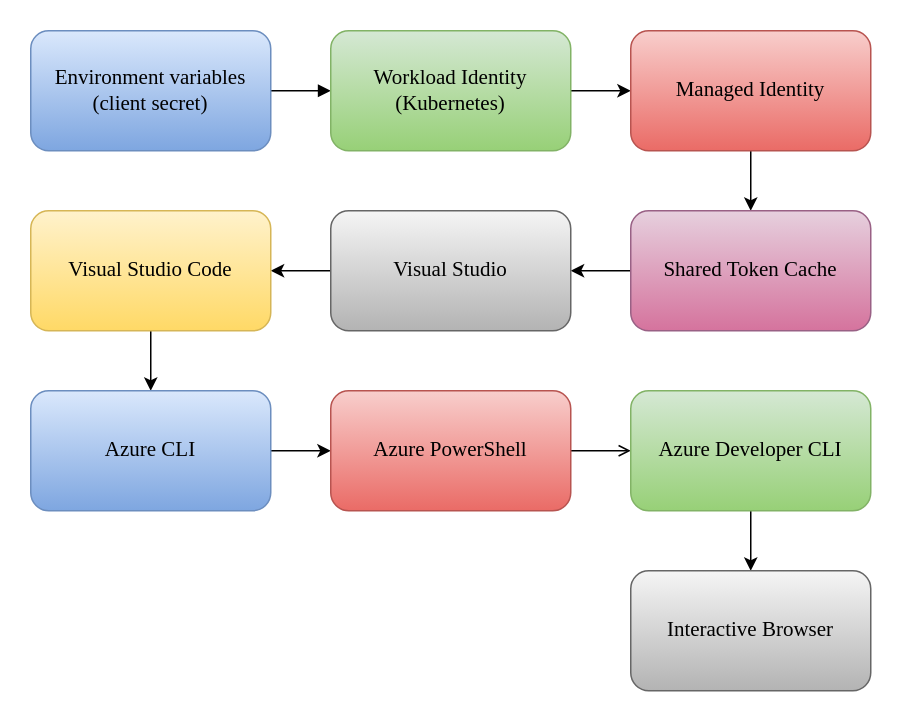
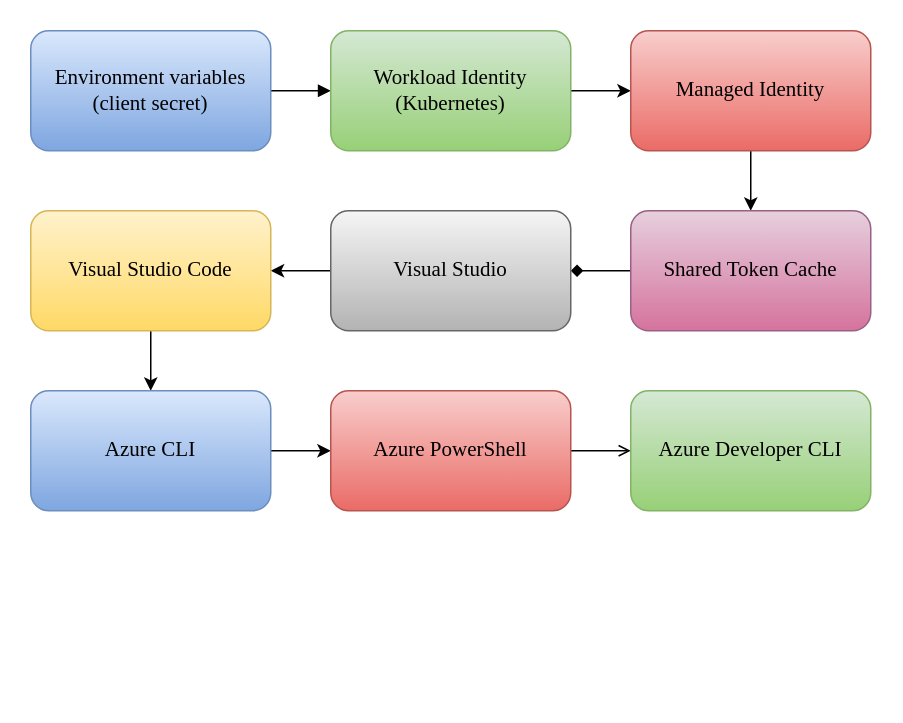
(582, 271) -> (583, 271)
(751, 536) -> none
(751, 631) -> none
